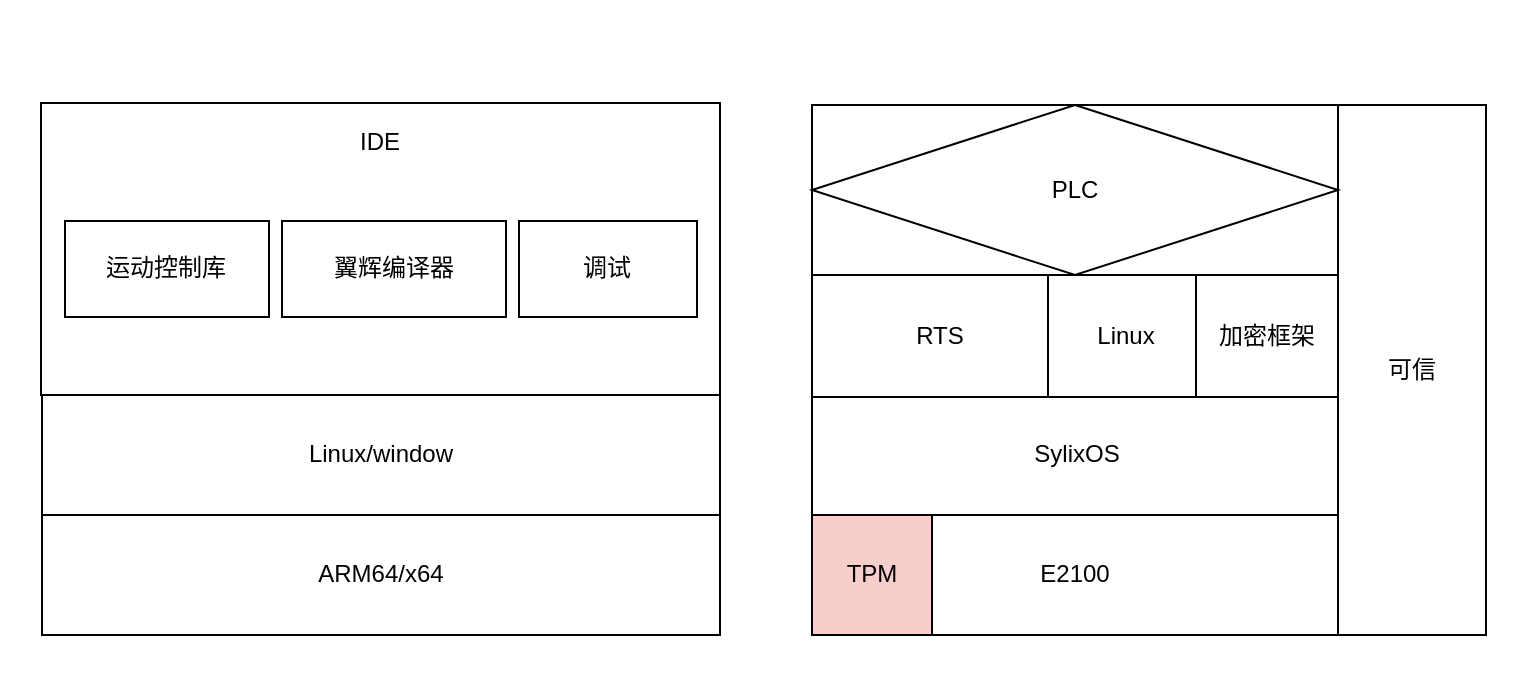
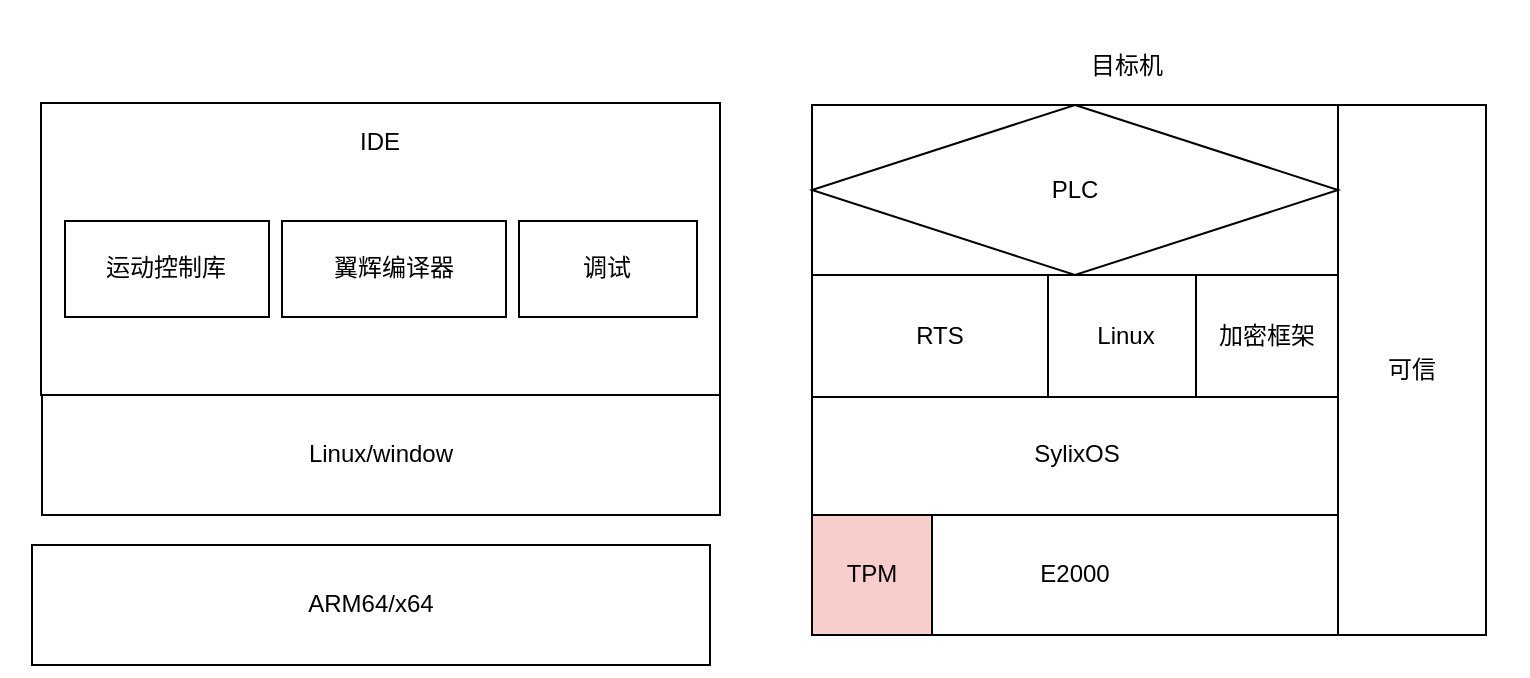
none -> (1126, 67)
(381, 575) -> (371, 605)
(1076, 575) -> (1076, 575)
